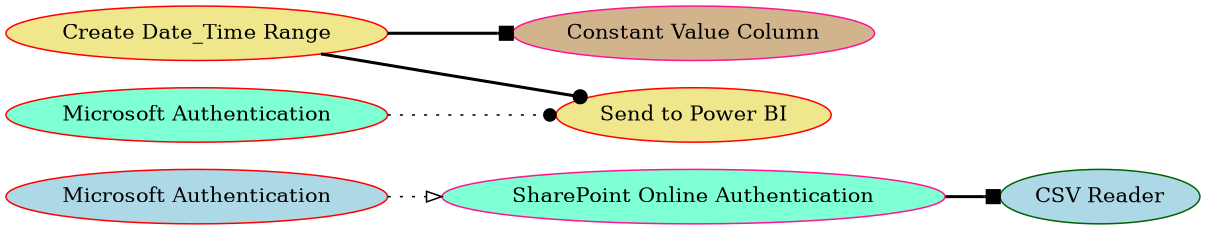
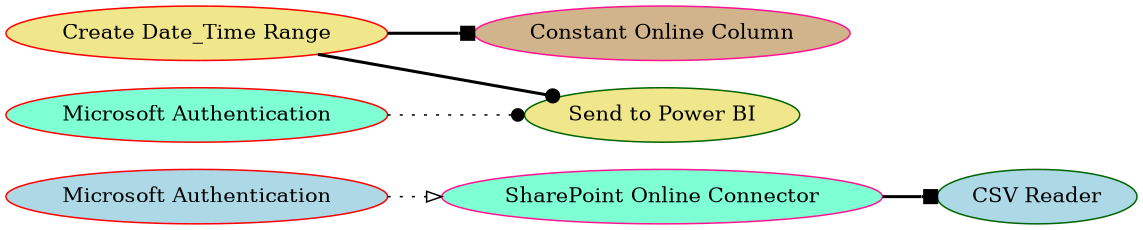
(694, 33) -> (662, 33)
(694, 115) -> (662, 115)
(694, 197) -> (662, 197)
